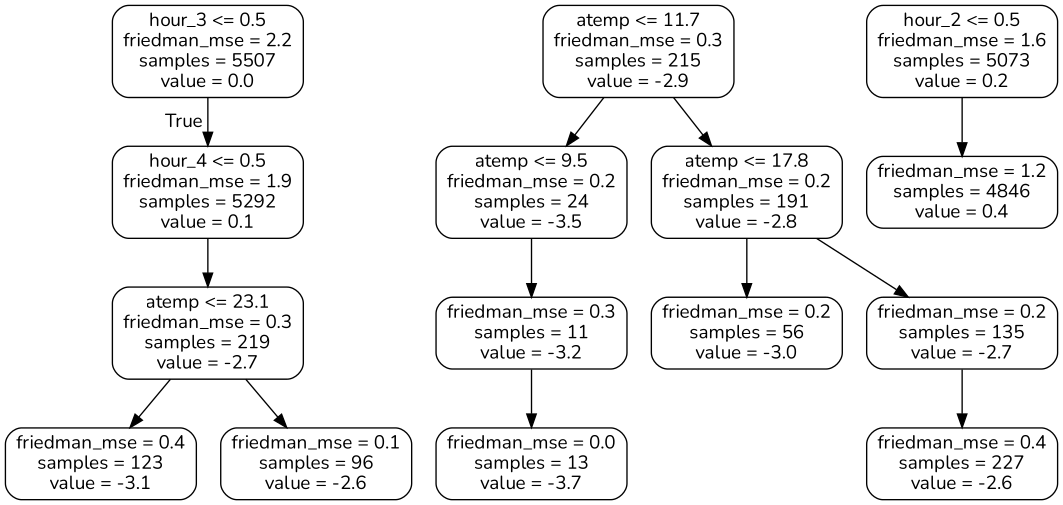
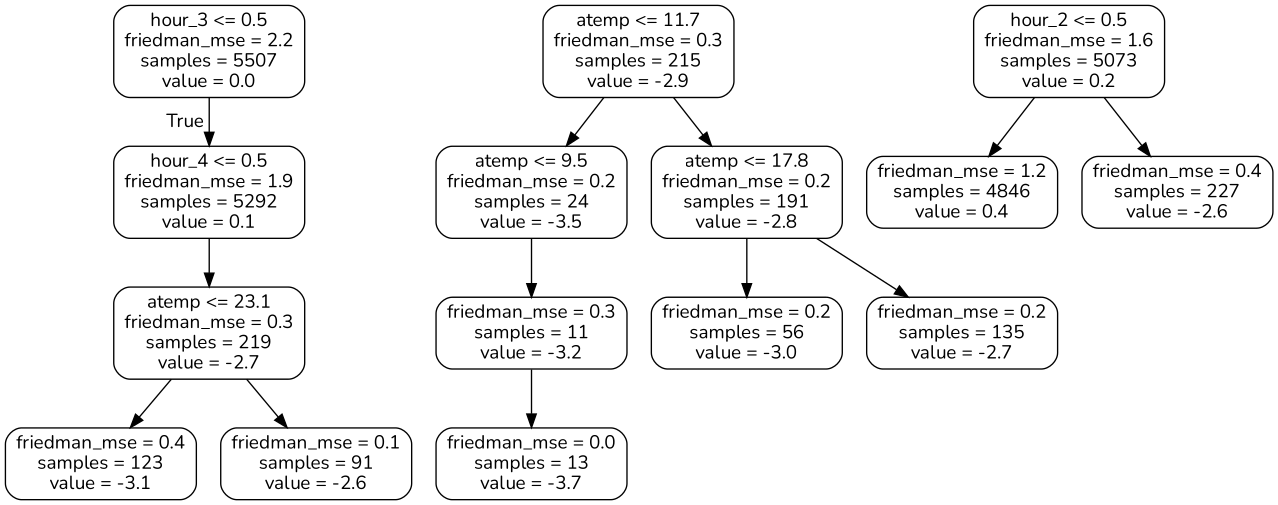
(962, 392) -> (1123, 122)
(316, 464) -> (316, 464)
